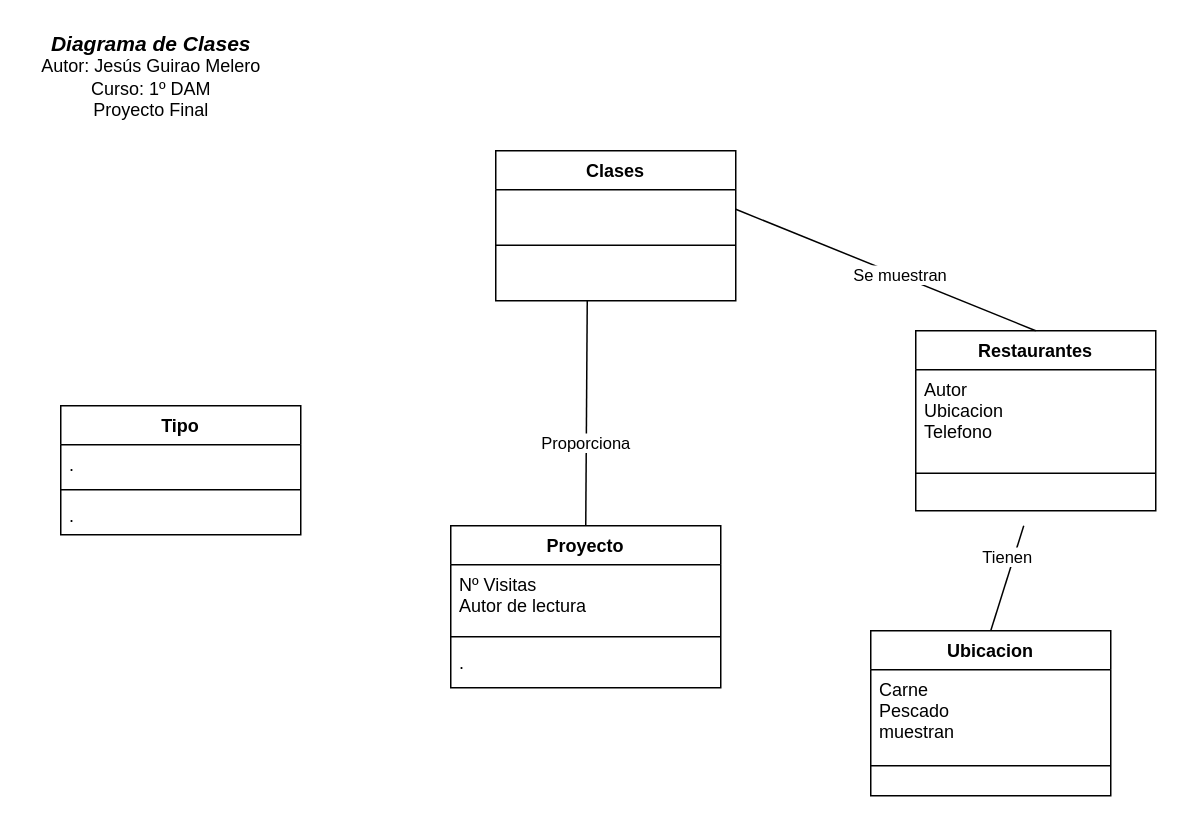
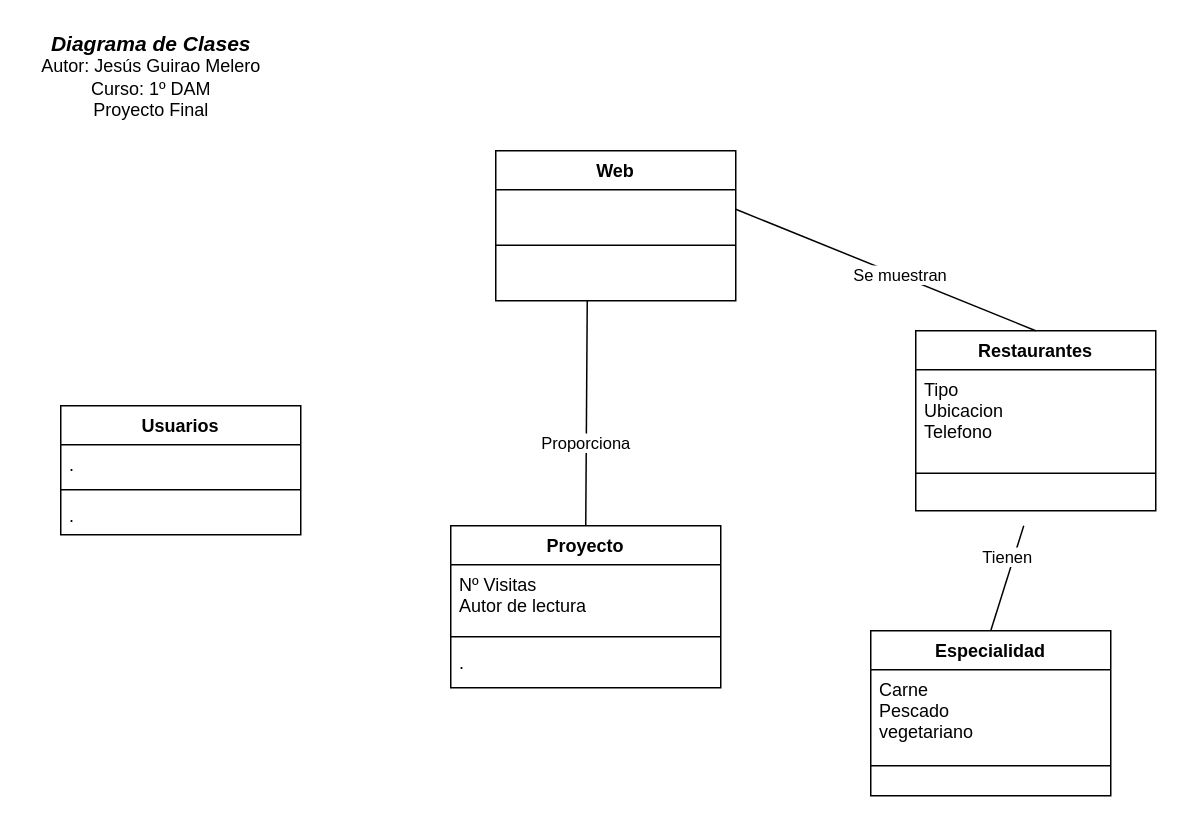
(615, 171) -> (615, 171)
(949, 390) -> (942, 390)
(180, 426) -> (180, 426)
(990, 651) -> (990, 651)
(904, 690) -> (904, 690)
